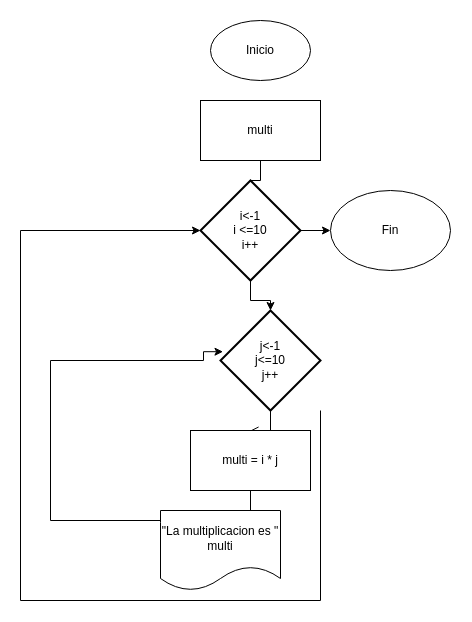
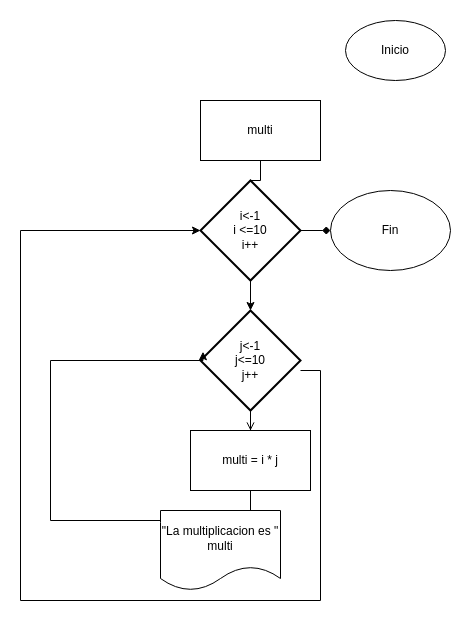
(261, 51) -> (396, 51)
(322, 231) -> (322, 231)
(271, 361) -> (251, 361)
